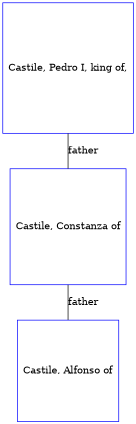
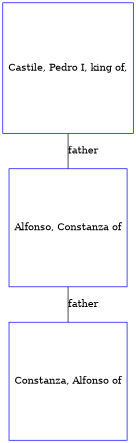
(68, 227) -> (68, 228)
(68, 371) -> (68, 381)
